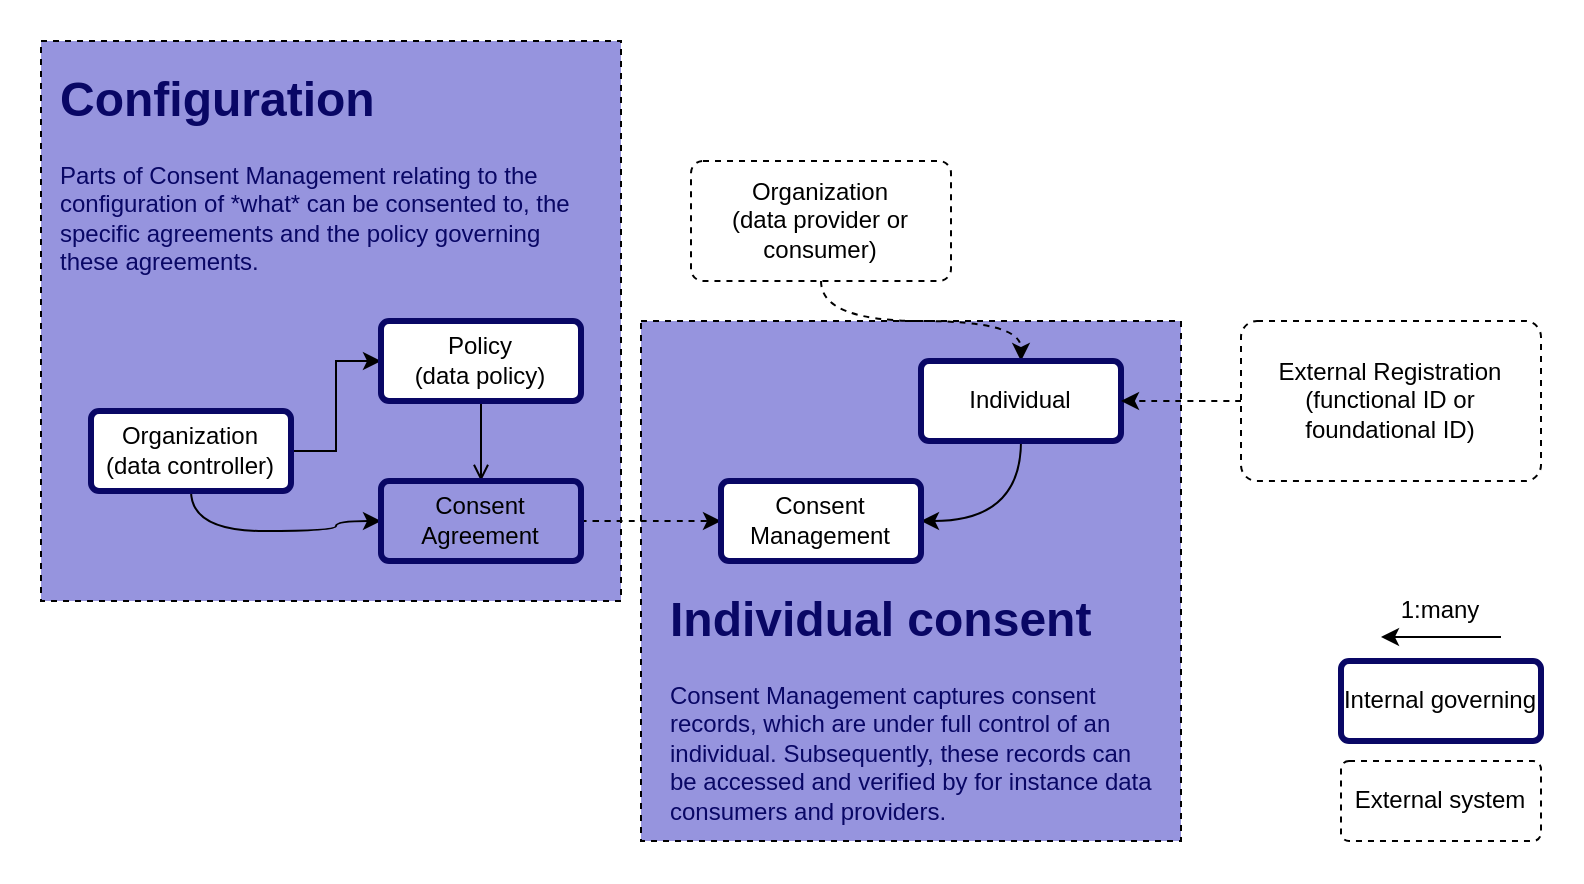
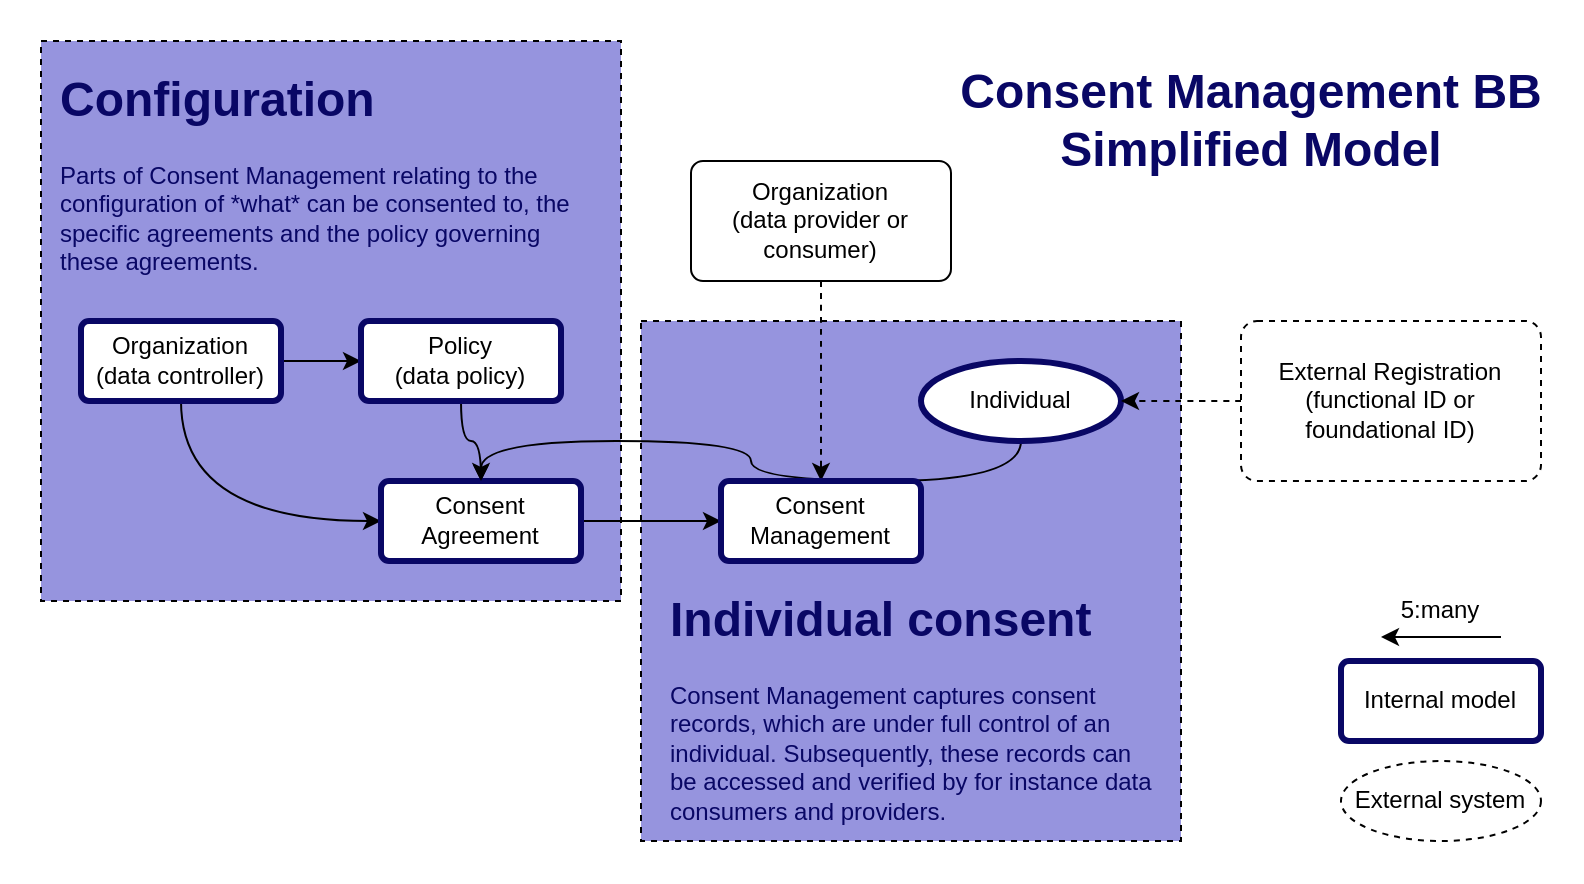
none -> (1251, 121)
(821, 221) -> (821, 221)
(917, 321) -> (821, 376)
(481, 361) -> (461, 361)
(1021, 401) -> (1021, 401)
(191, 451) -> (181, 361)
(997, 503) -> (649, 441)
(481, 521) -> (481, 521)
(645, 521) -> (645, 521)
(1441, 611) -> (1441, 611)
(1441, 701) -> (1441, 701)
(1441, 801) -> (1441, 801)
